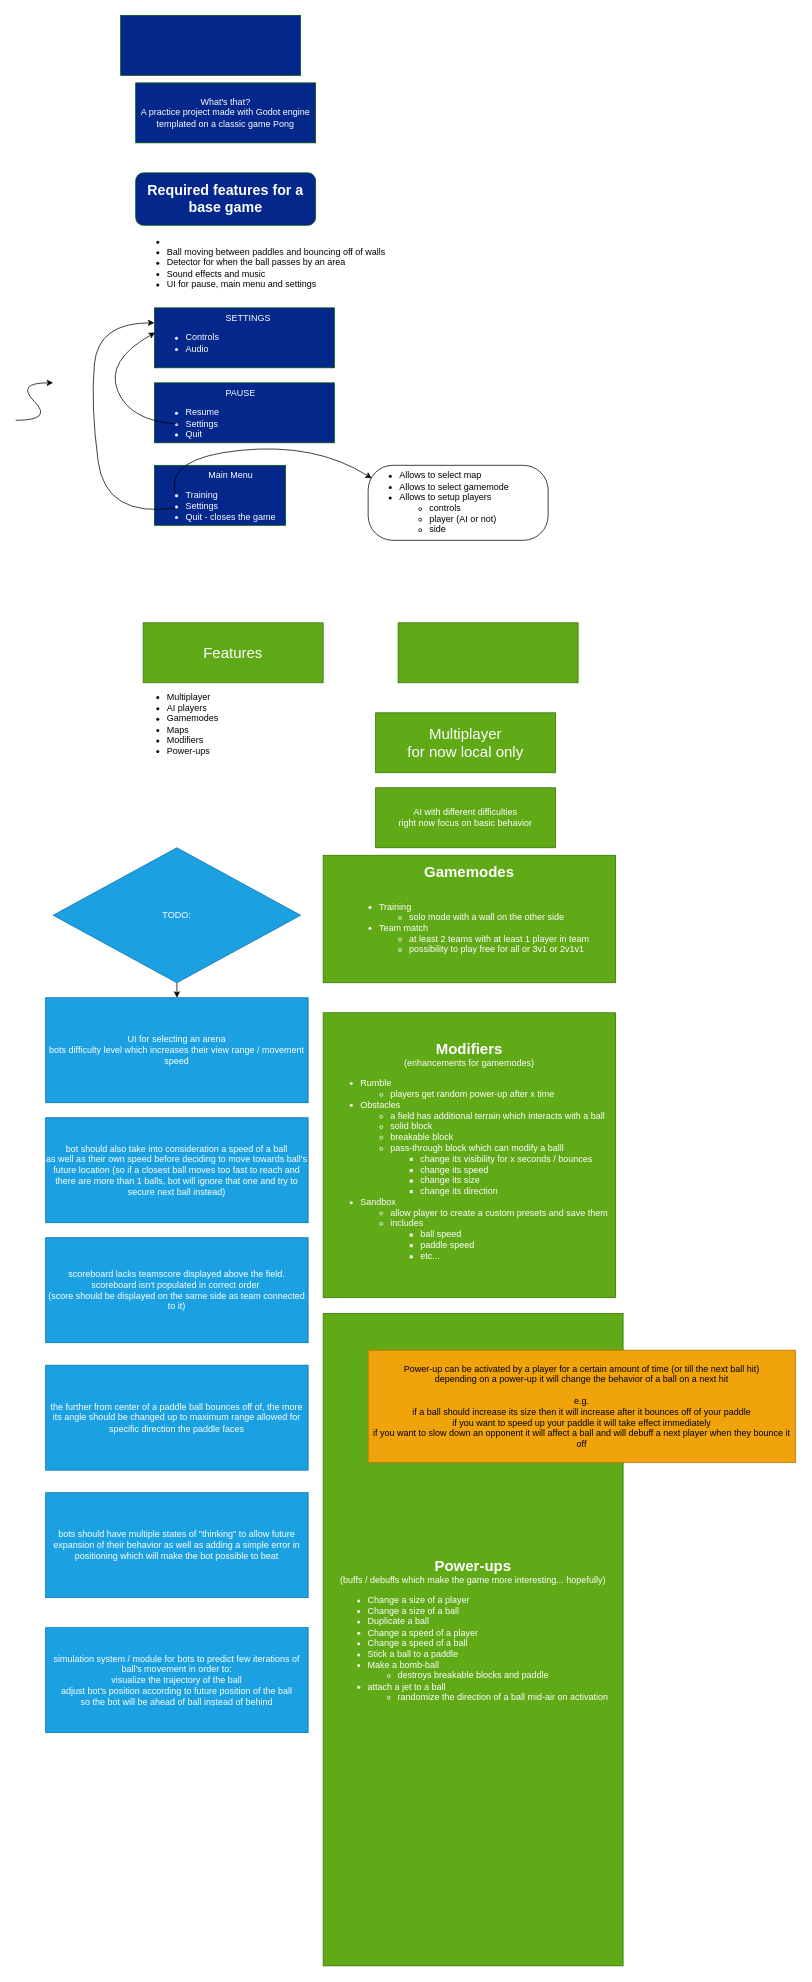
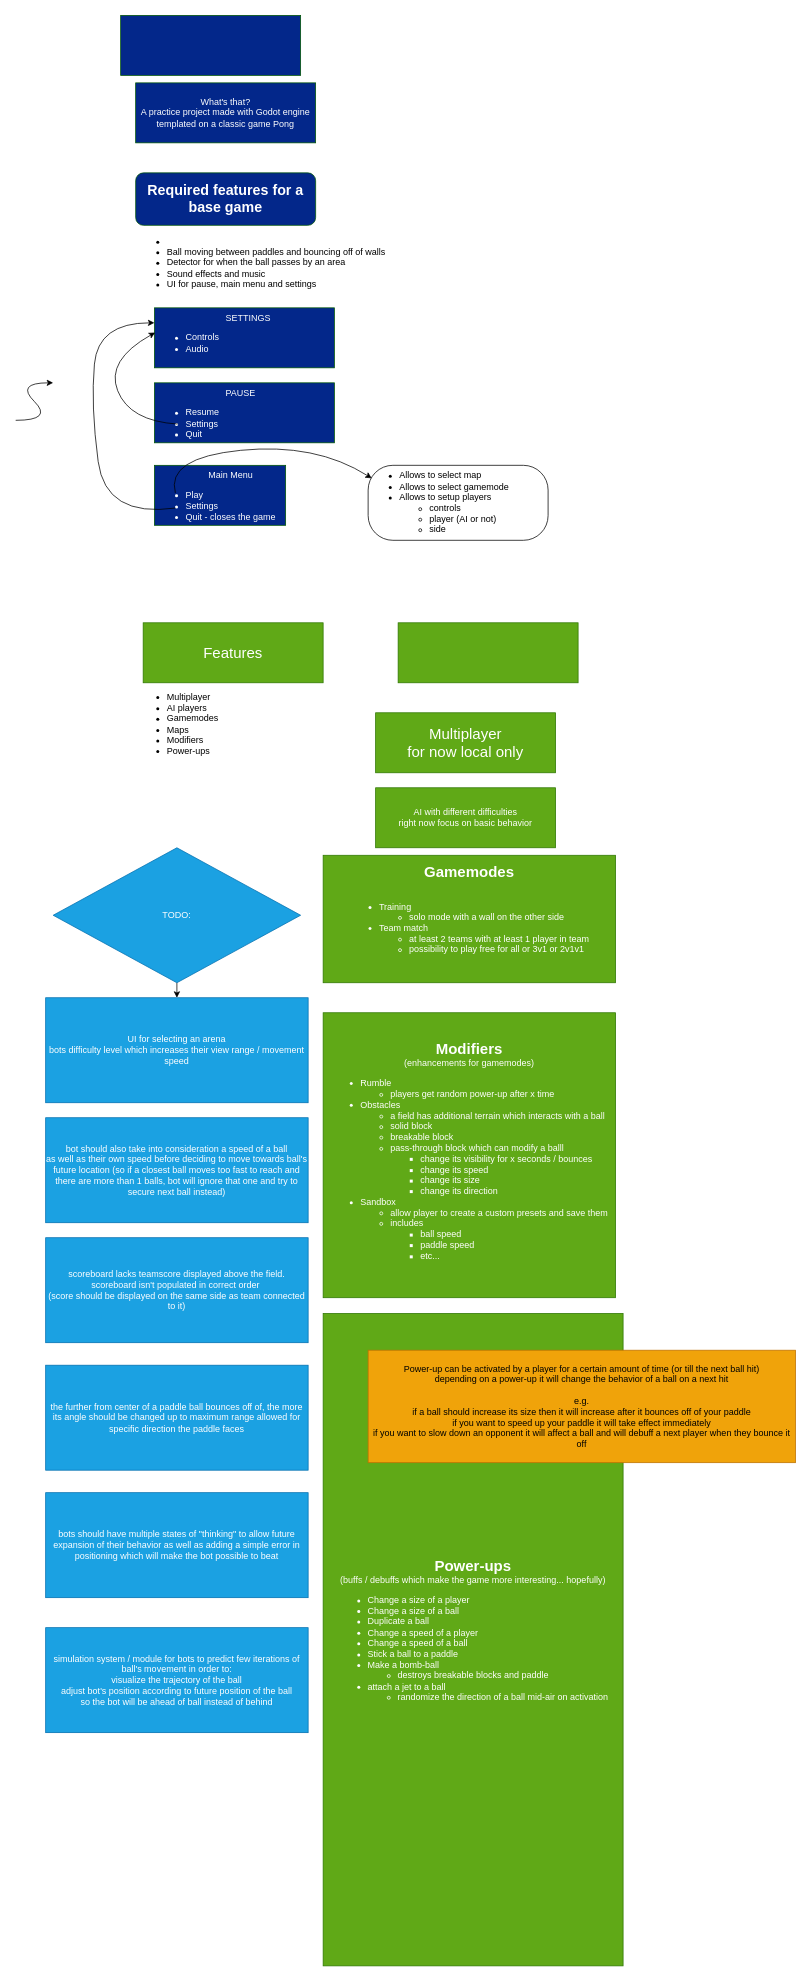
(204, 492) -> (204, 492)
